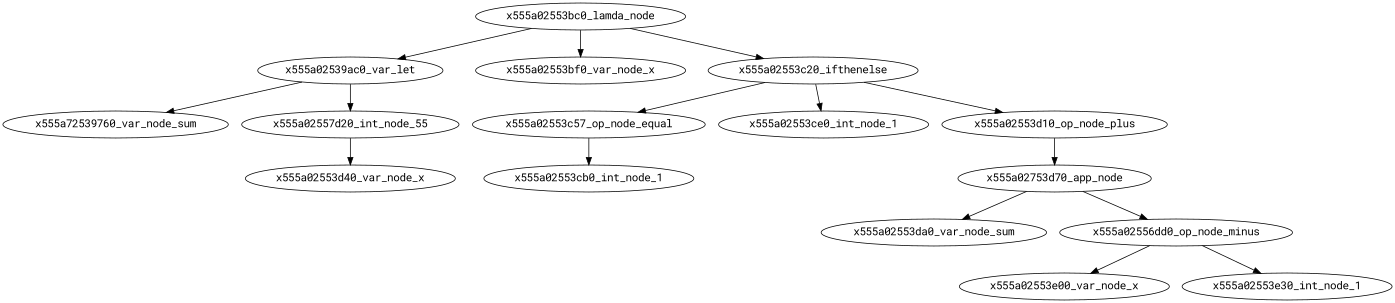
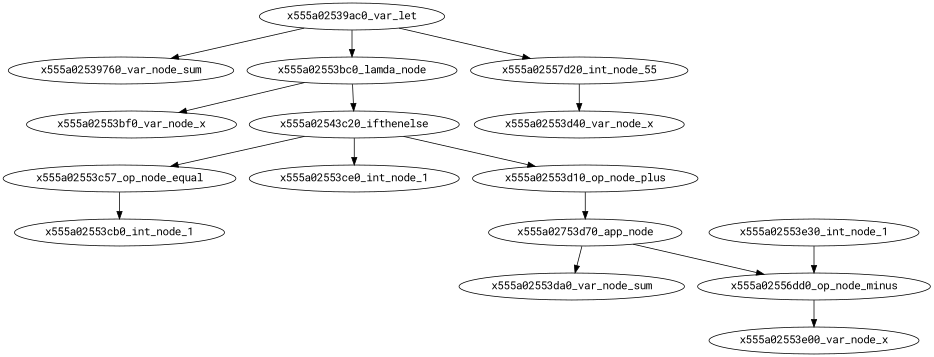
(468, 43) -> (352, 40)
(813, 70) -> (354, 124)
(116, 124) -> (121, 70)
(1228, 258) -> (814, 256)
